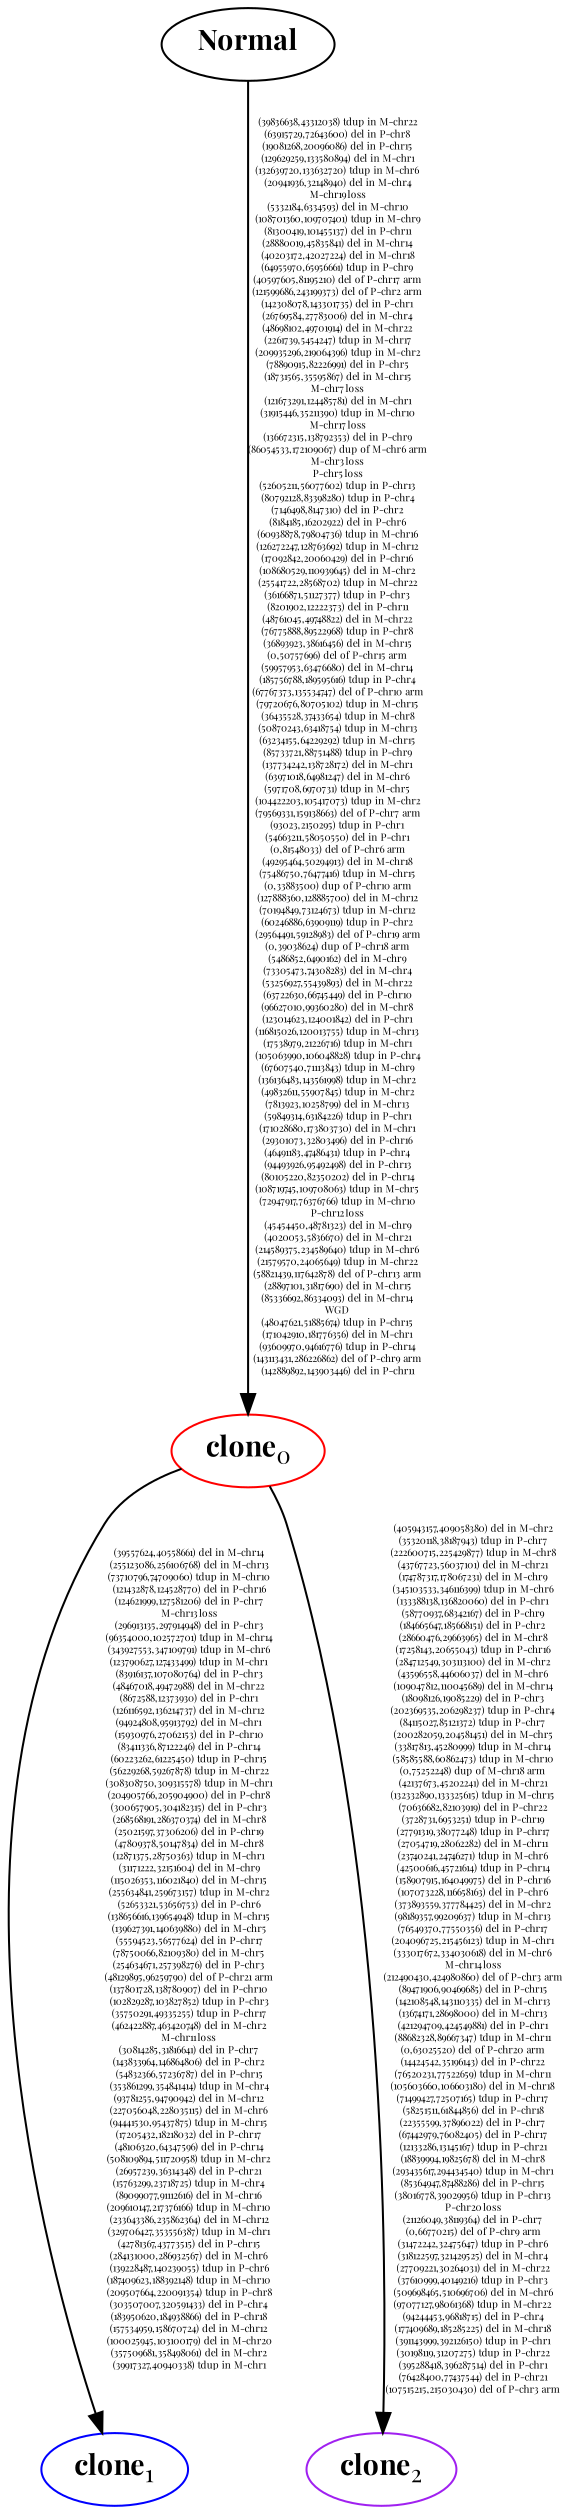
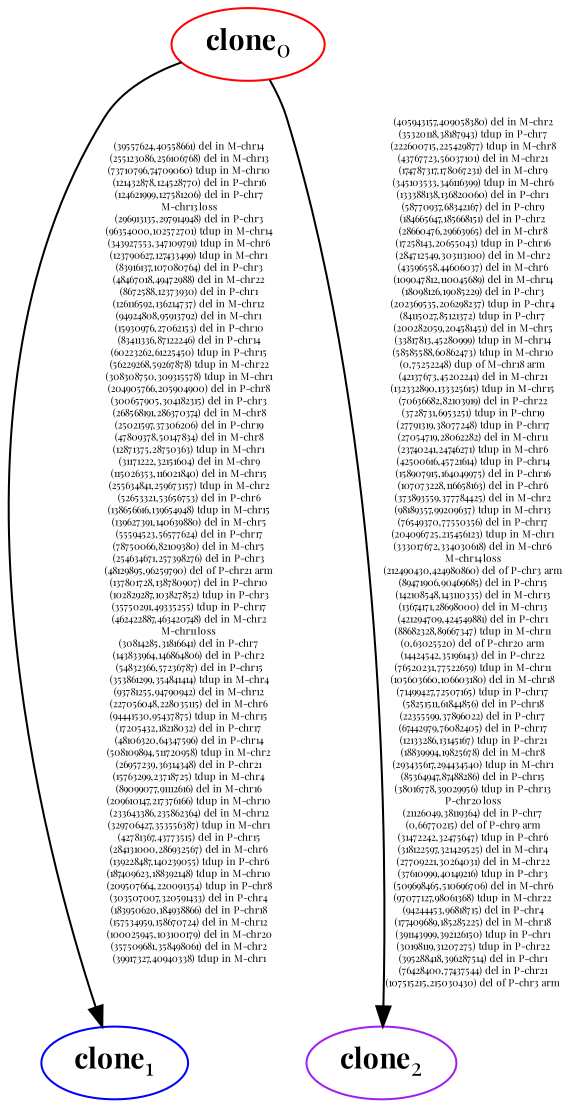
(248, 44) -> none
